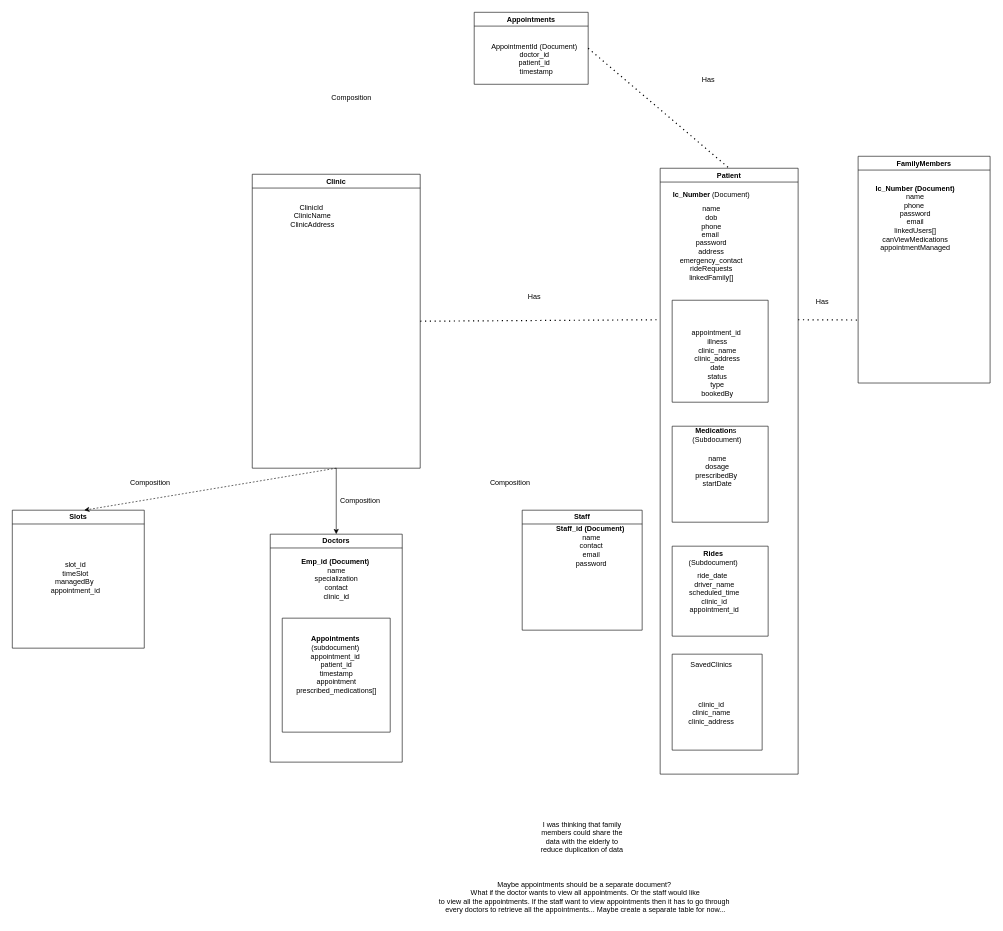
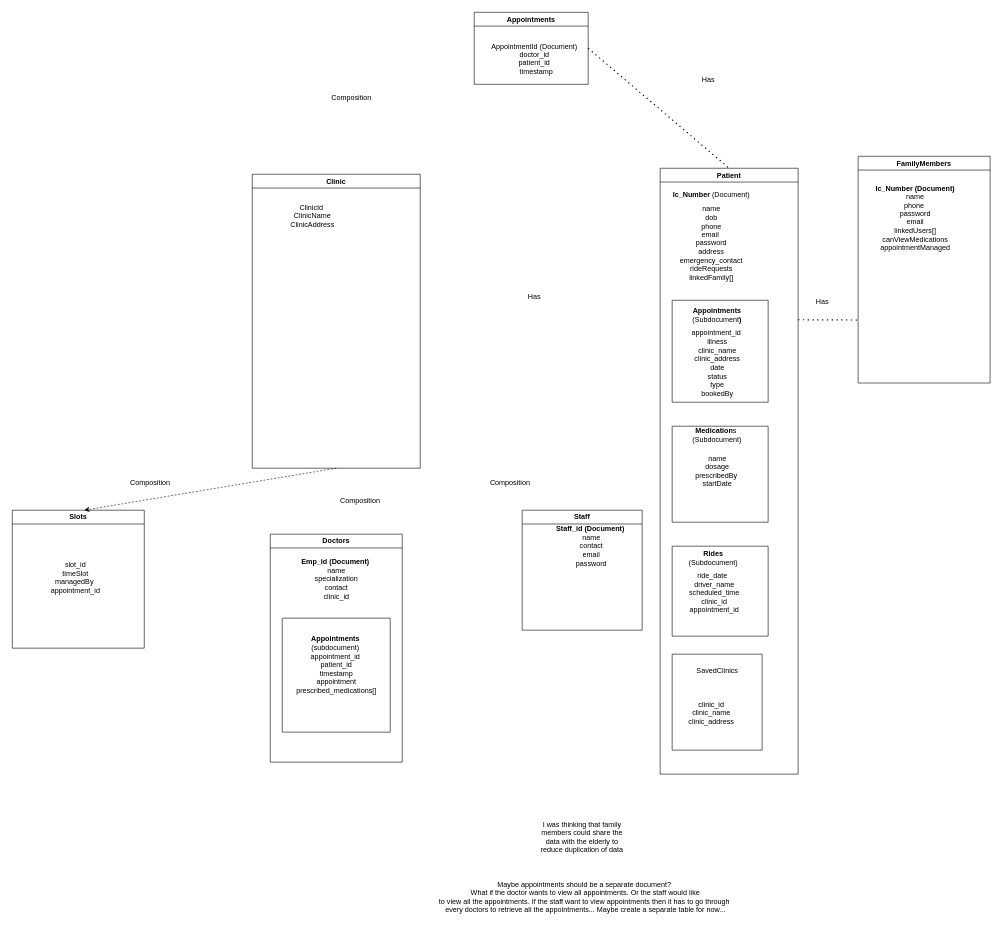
none -> (717, 315)
(559, 320) -> none
(336, 528) -> none
(711, 669) -> (717, 675)
